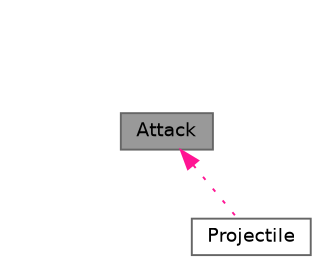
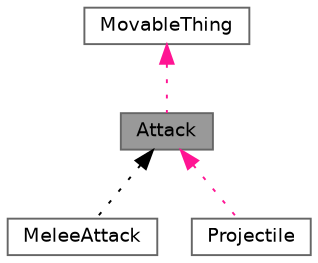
none -> (167, 26)
none -> (82, 237)
